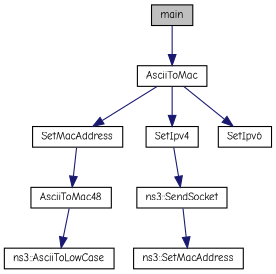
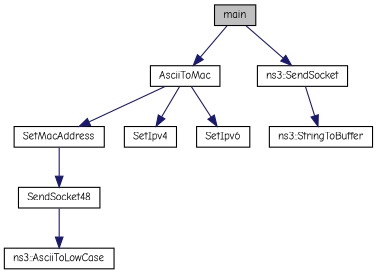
(176, 162) -> (264, 42)
(71, 198) -> (59, 198)
(188, 258) -> (321, 137)
